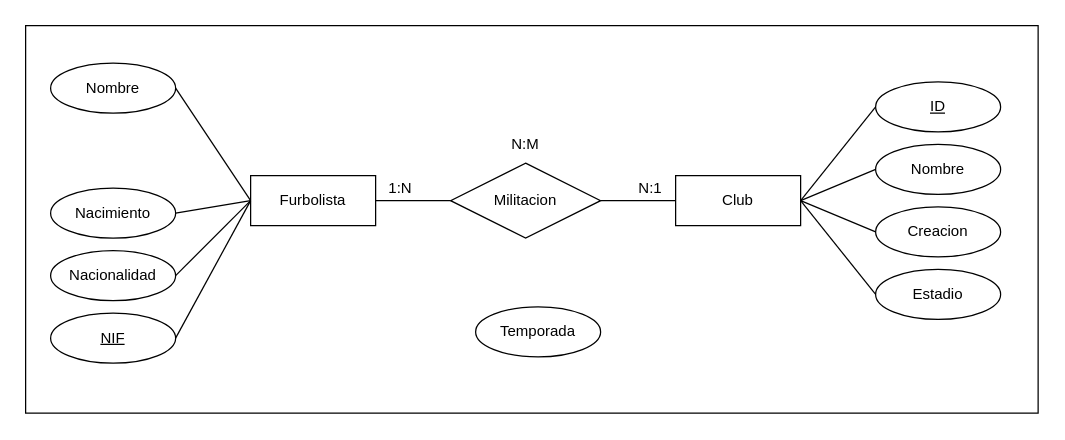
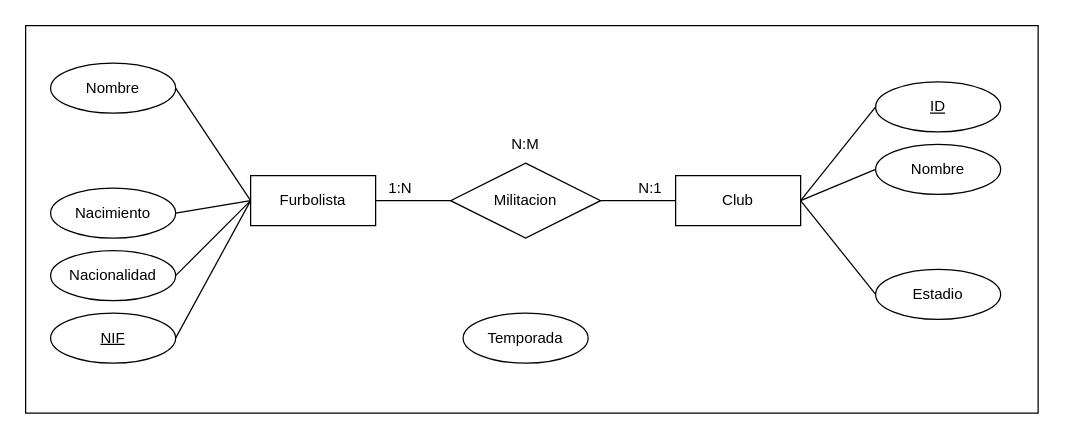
(840, 217) -> none
(938, 232) -> none
(538, 332) -> (526, 338)
